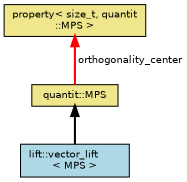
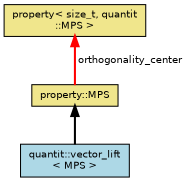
(75, 95) -> (75, 95)
(75, 161) -> (75, 161)
